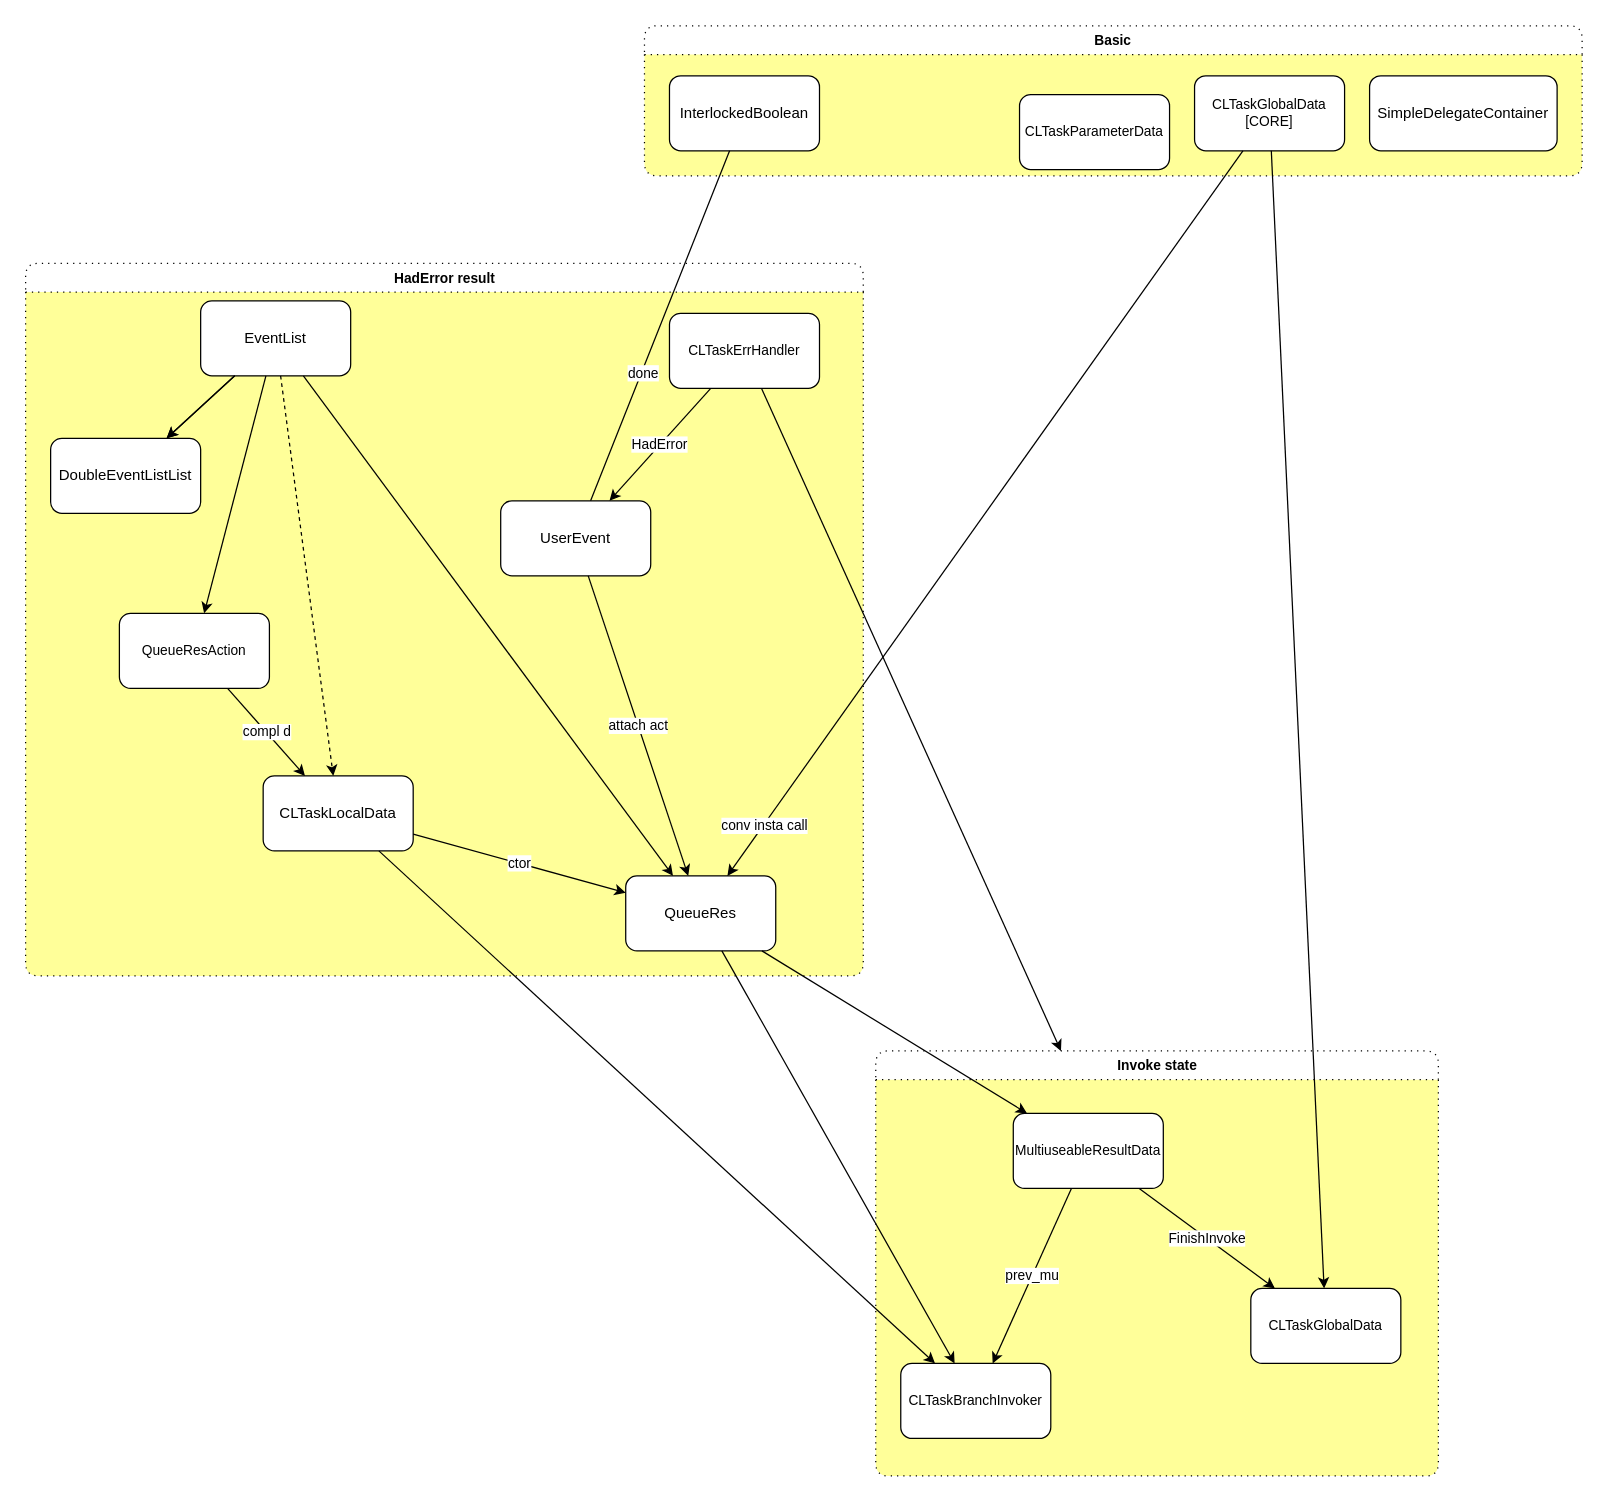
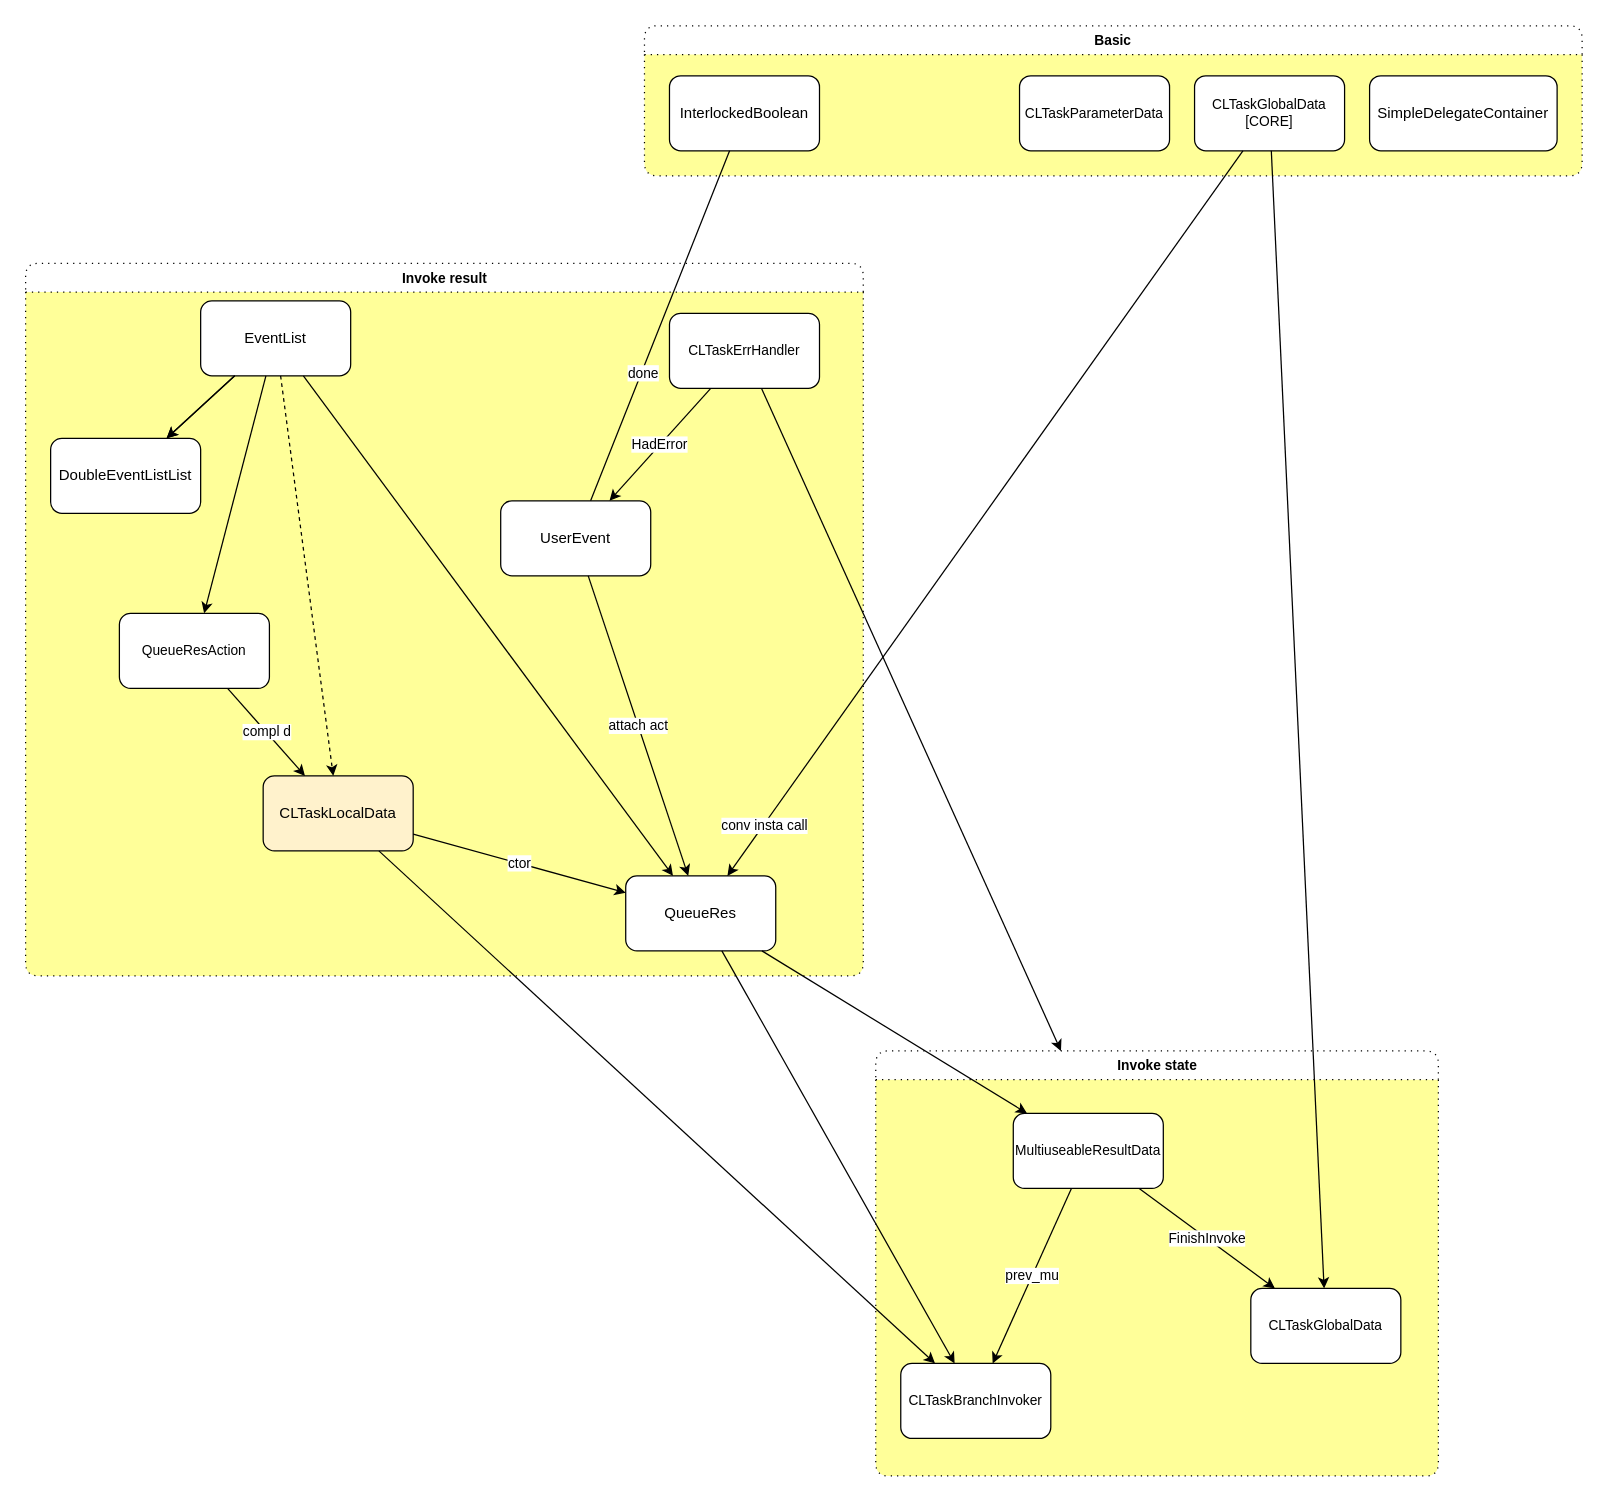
(1094, 132) -> (1094, 113)
(445, 278) -> (445, 278)
(338, 813) -> (338, 813)
